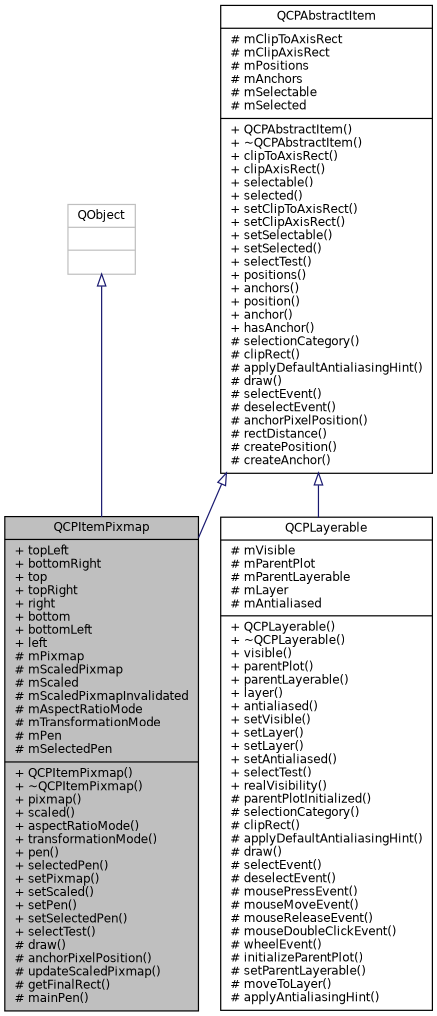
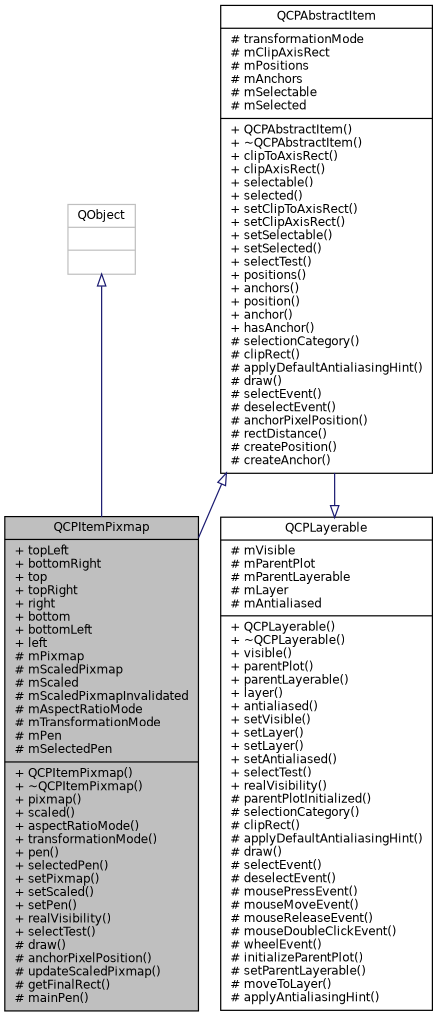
(287, 40) -> (298, 40)
(318, 501) -> (335, 489)
(71, 919) -> (63, 919)
